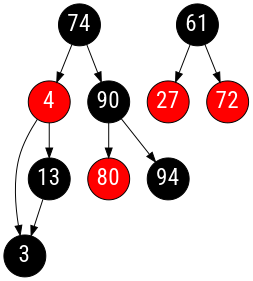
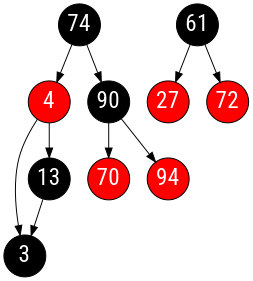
(109, 179) -> (109, 179)
(168, 179) -> (168, 179)
